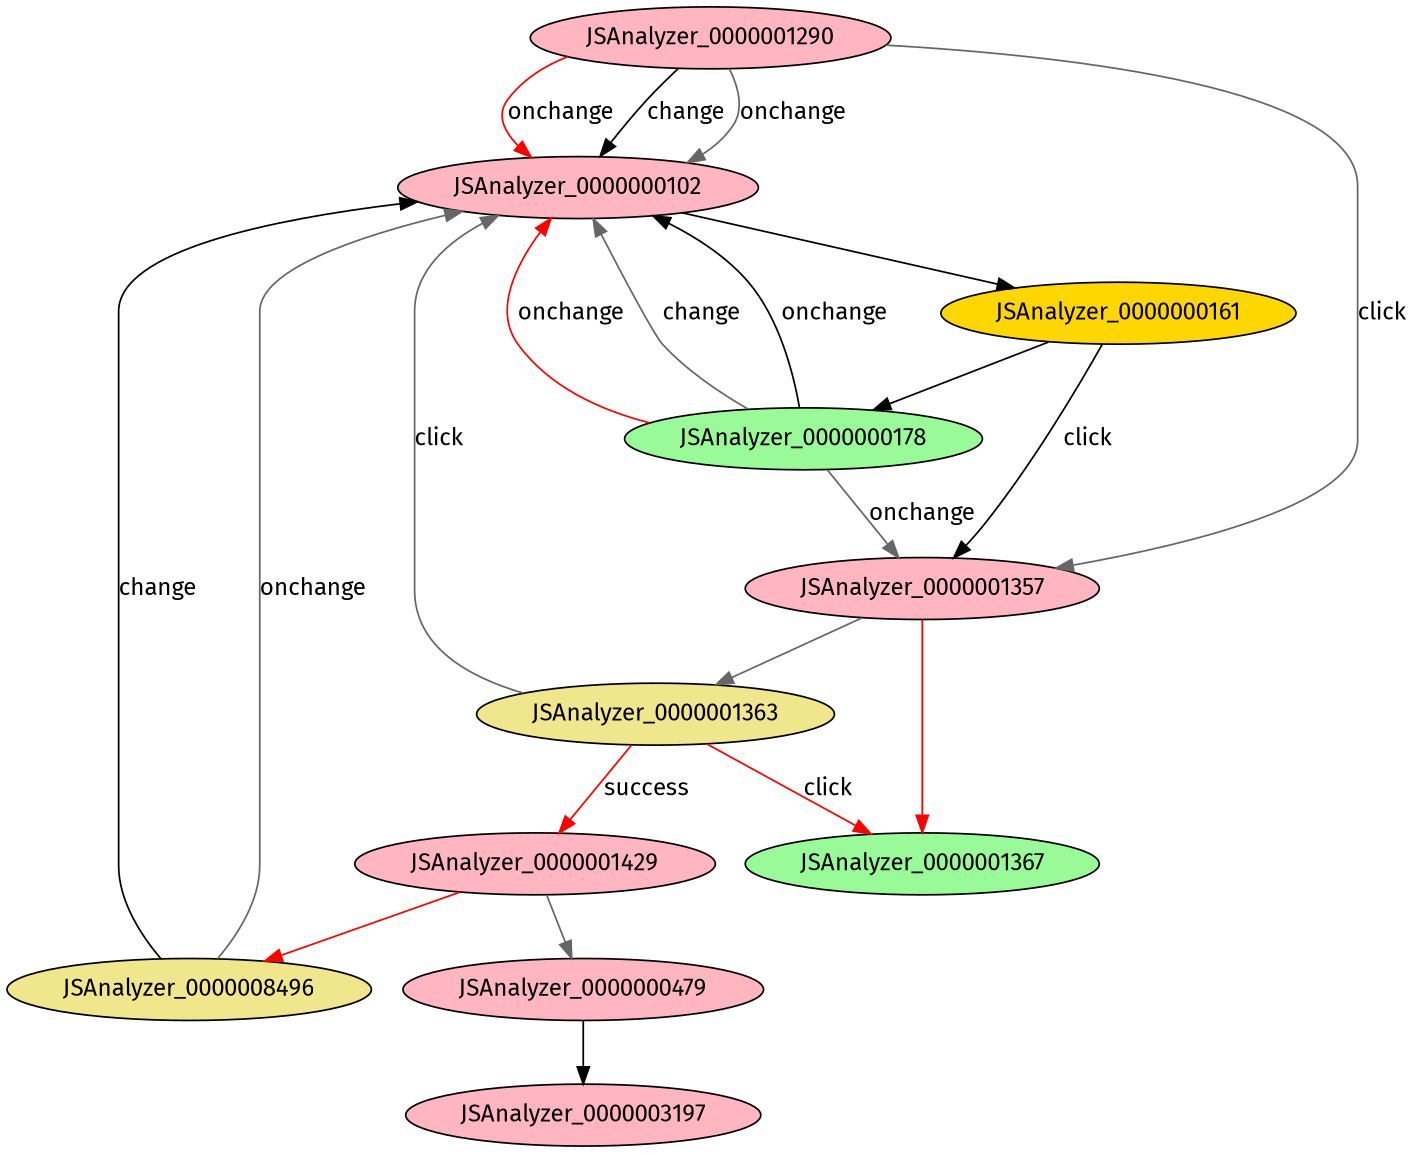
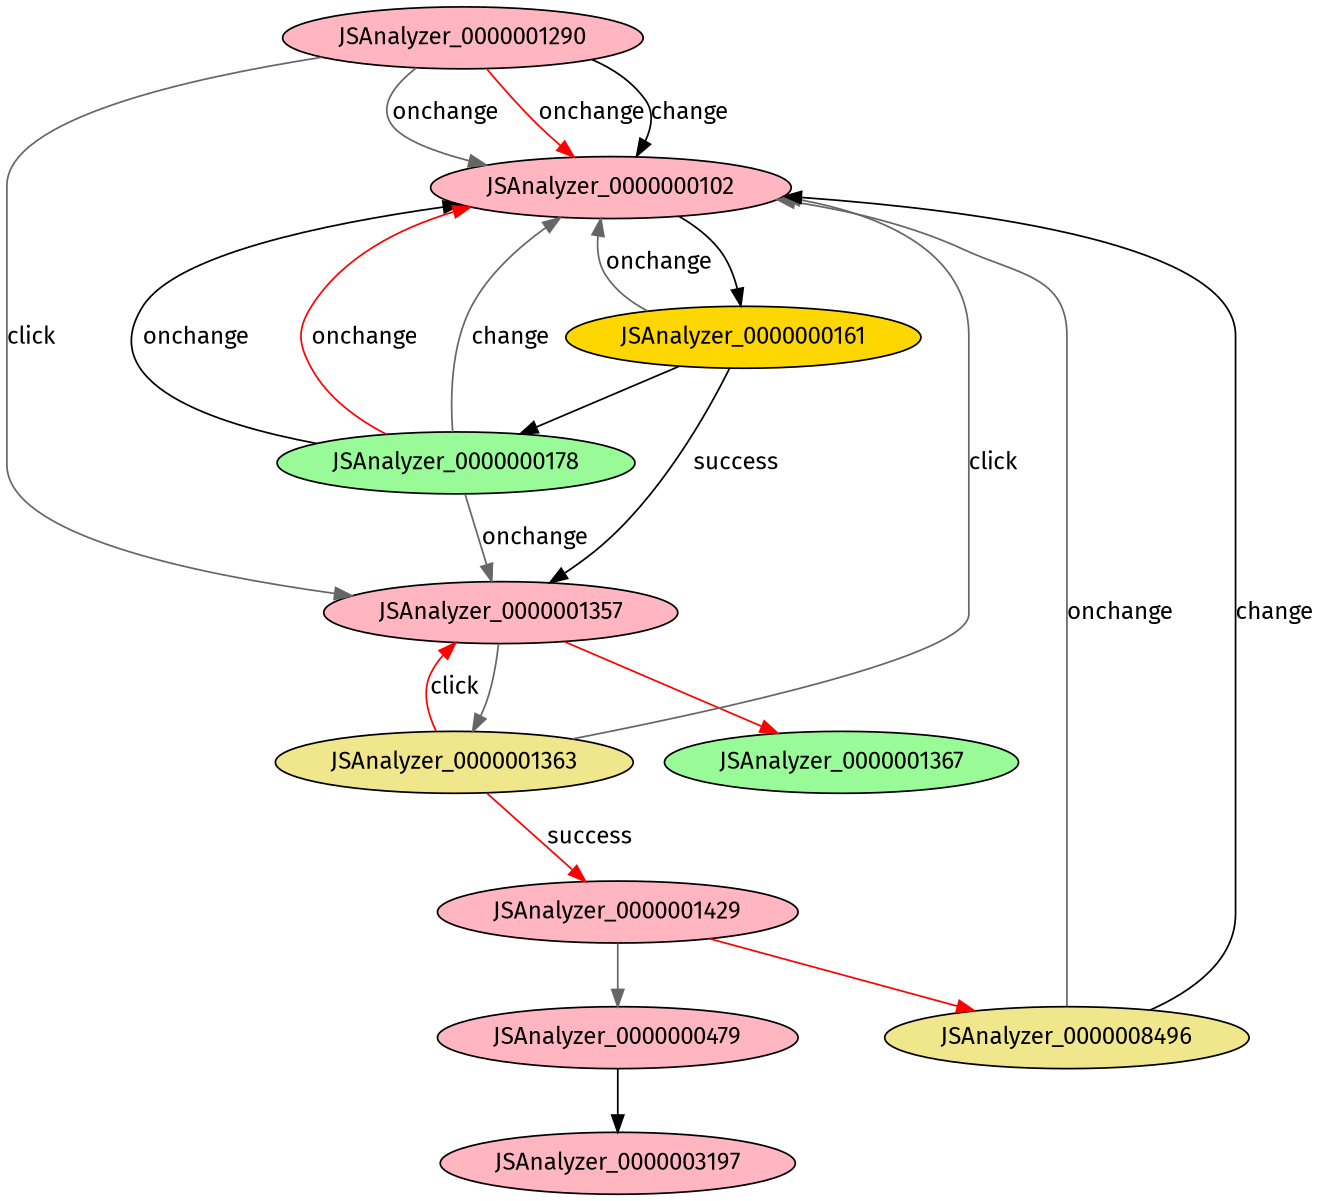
none -> (610, 281)
(1088, 439) -> (737, 463)
(781, 785) -> (426, 691)
